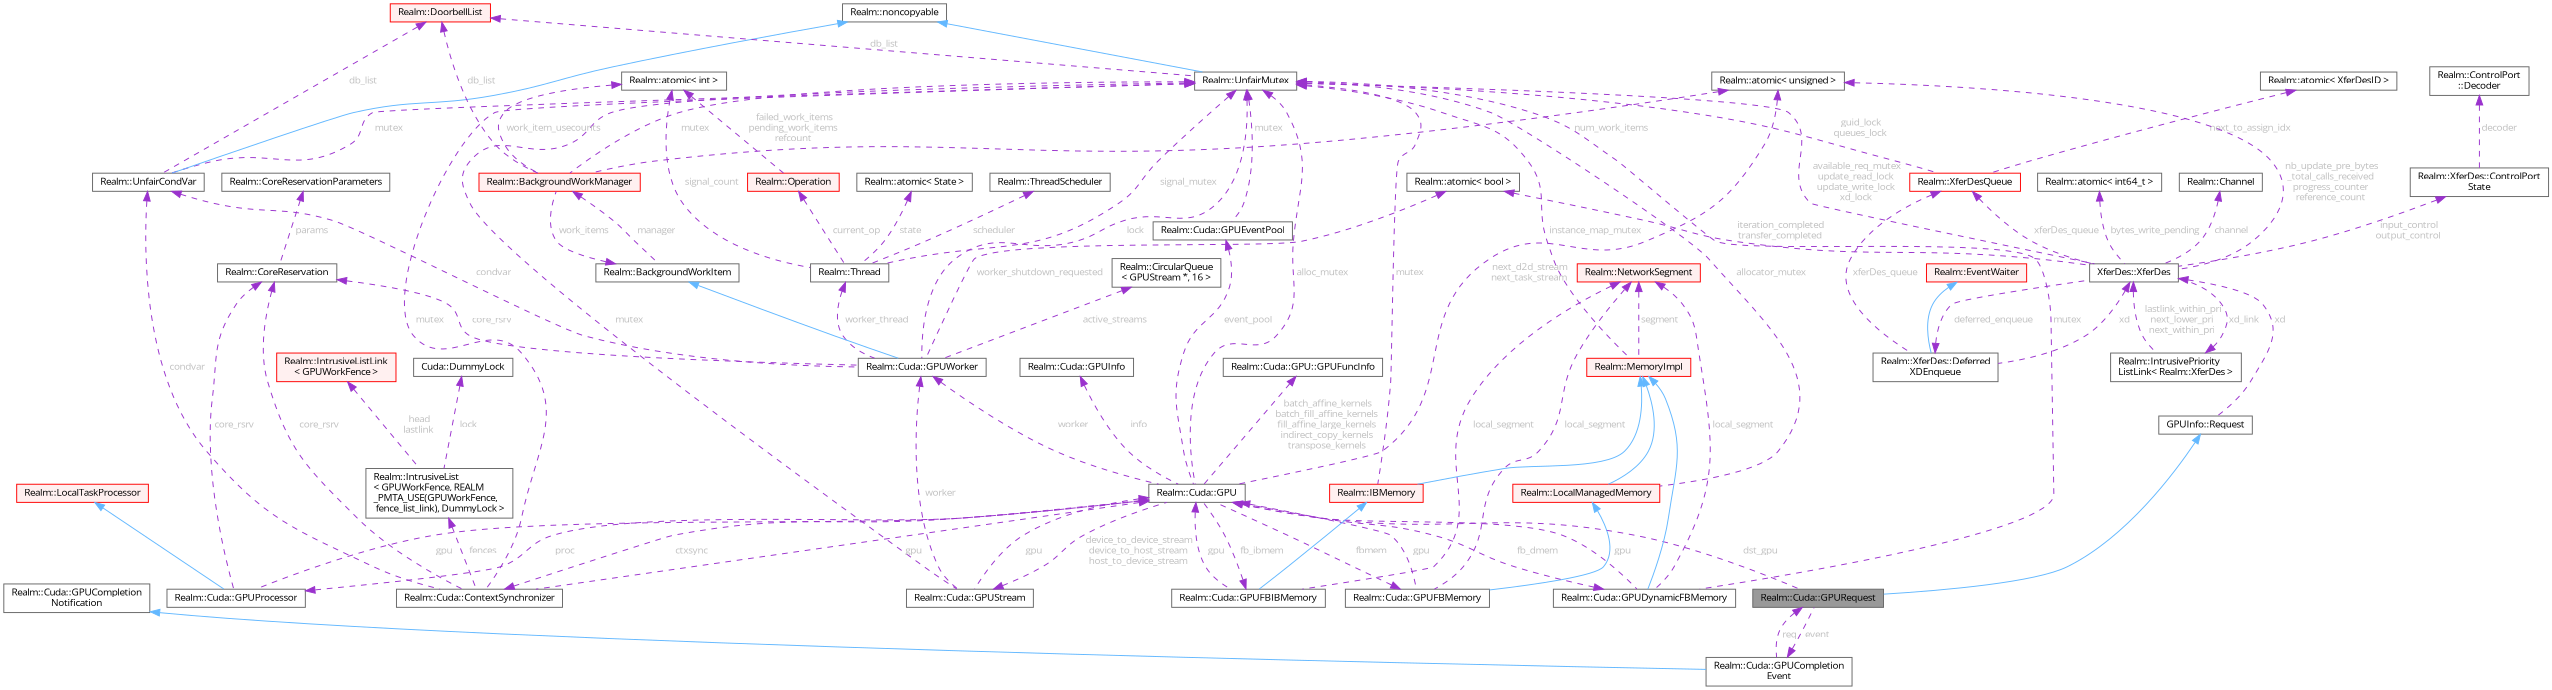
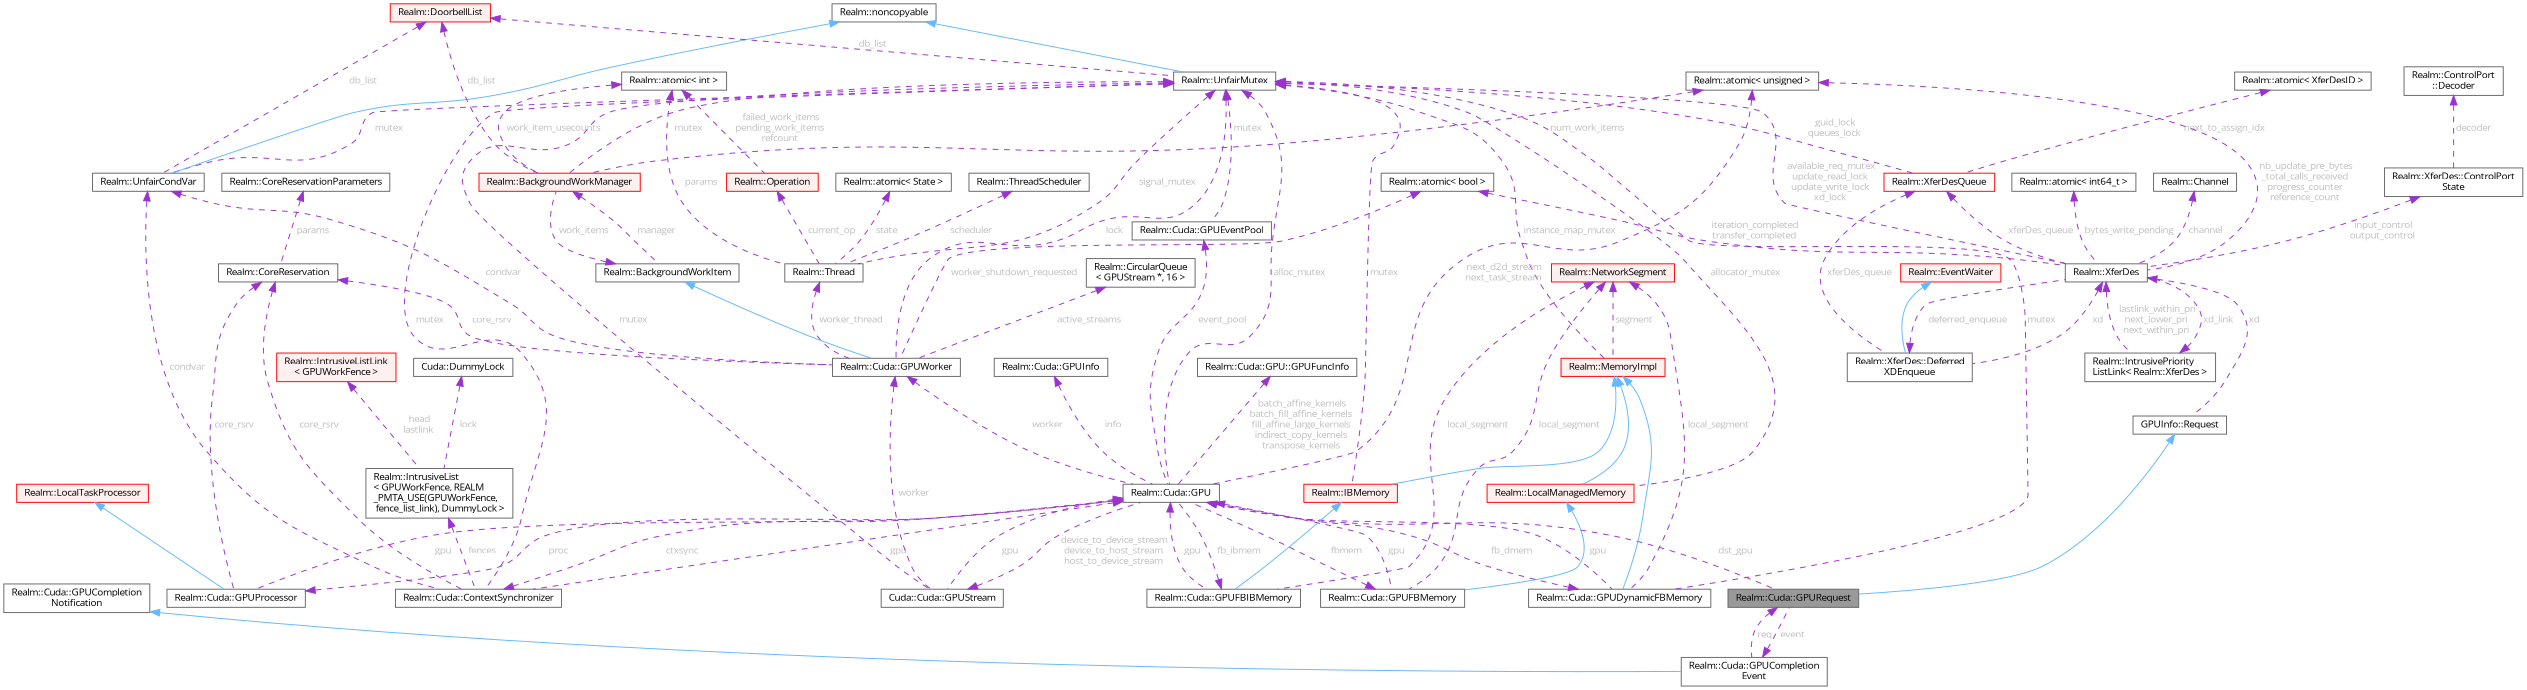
(711, 182) -> (700, 182)
(2134, 273) -> (2106, 273)
(970, 598) -> (942, 598)
